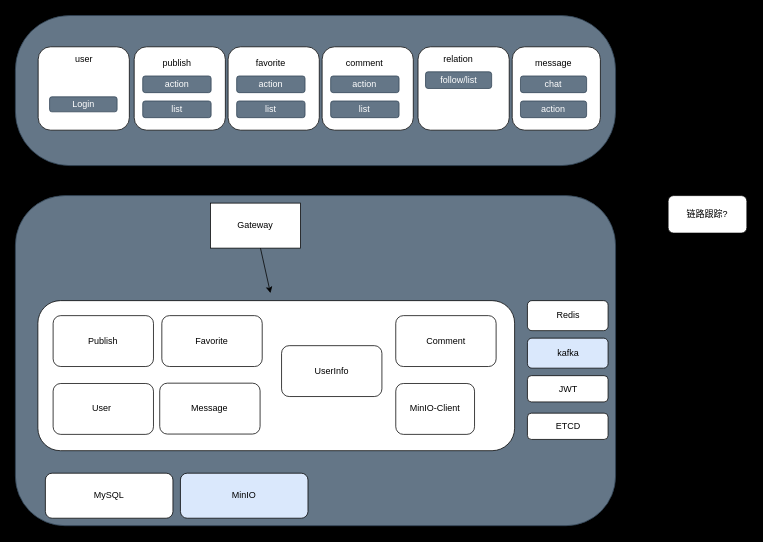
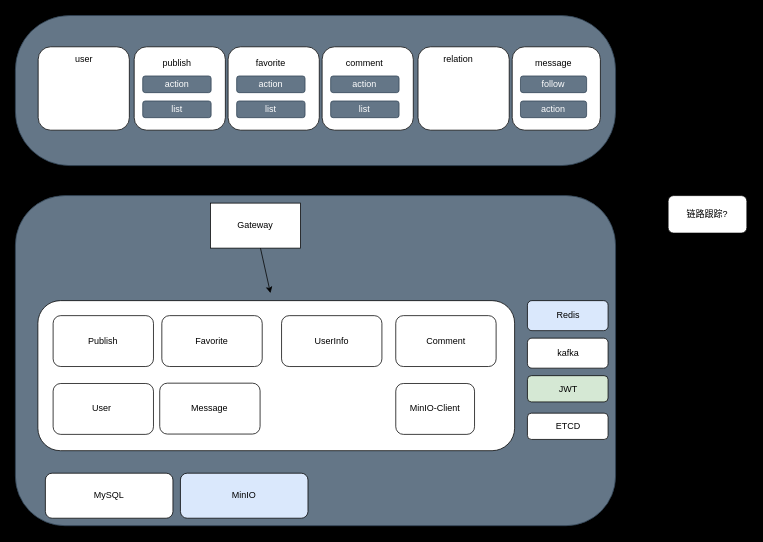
(458, 80) -> none
(553, 84) -> (553, 84)
(83, 104) -> none
(568, 315) -> (568, 315)
(568, 353) -> (568, 353)
(332, 371) -> (332, 341)
(568, 389) -> (568, 389)
